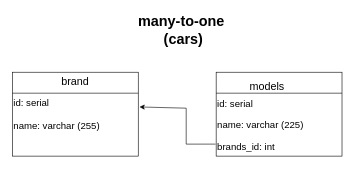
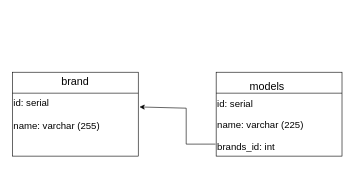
(183, 30) -> none
